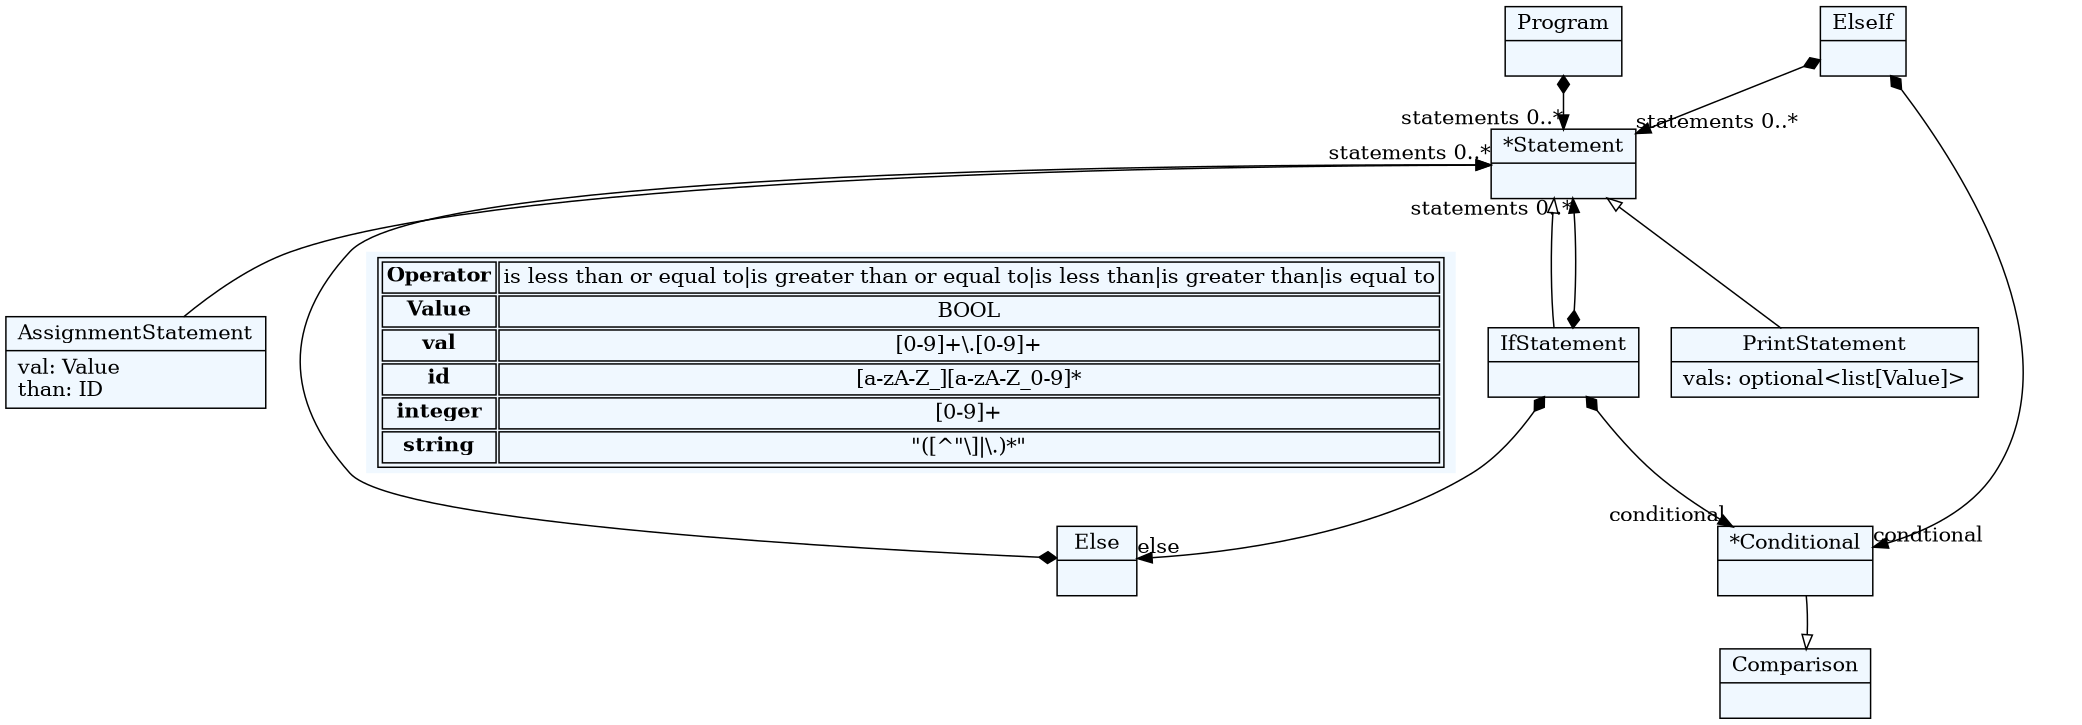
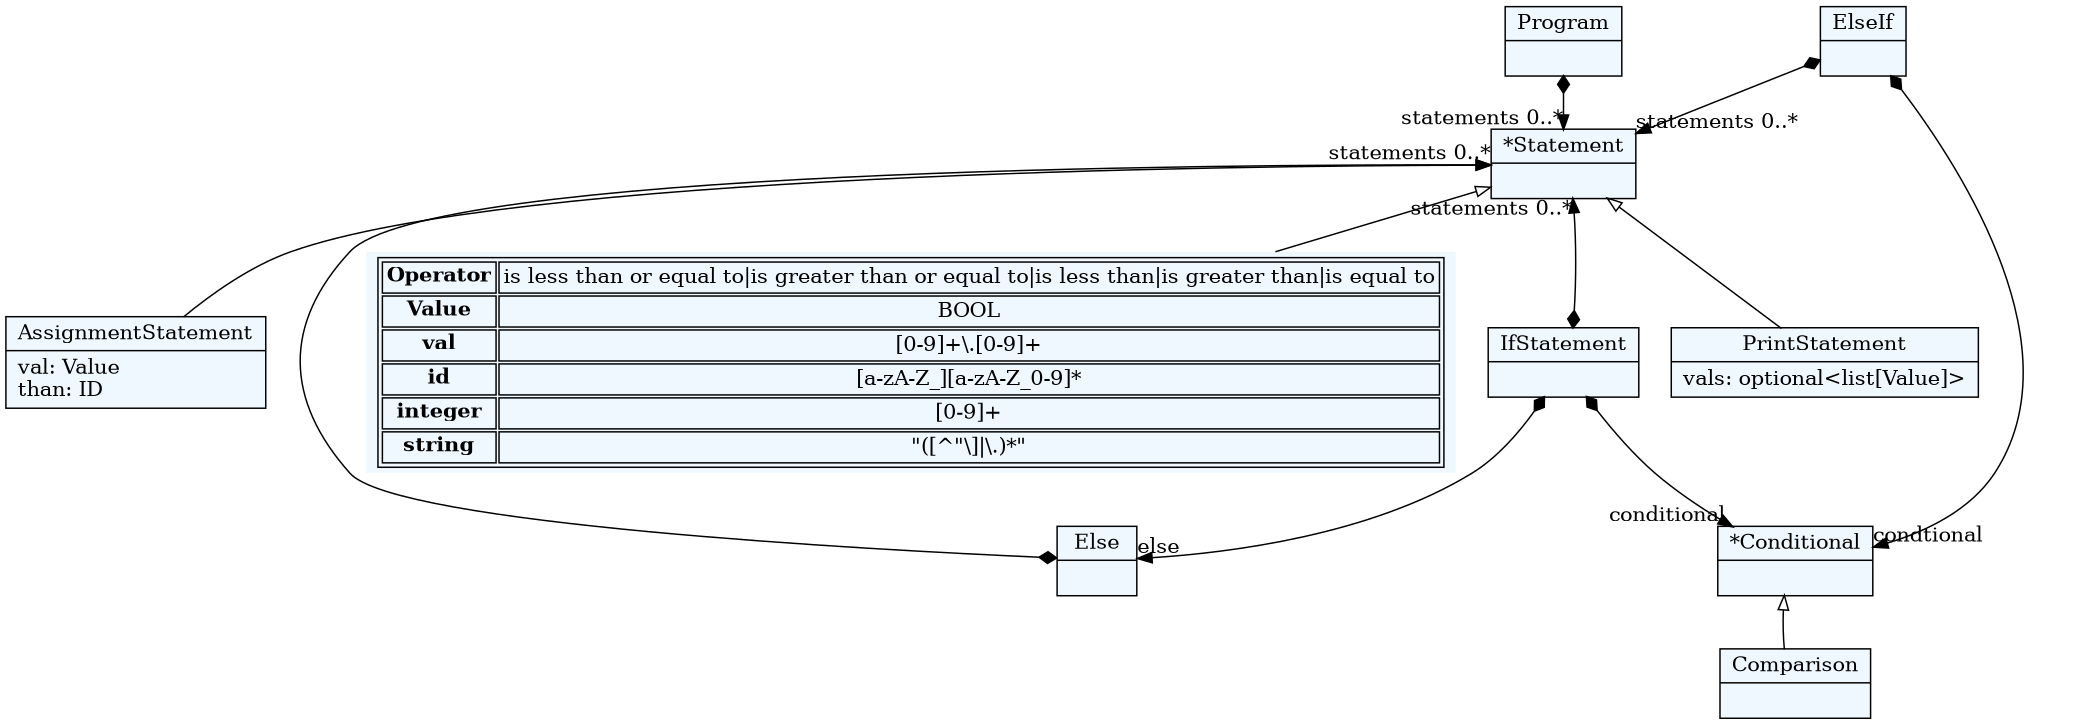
(1551, 271) -> (1376, 222)
(1807, 615) -> (1783, 630)
